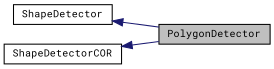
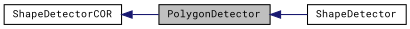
(141, 25) -> (294, 15)
